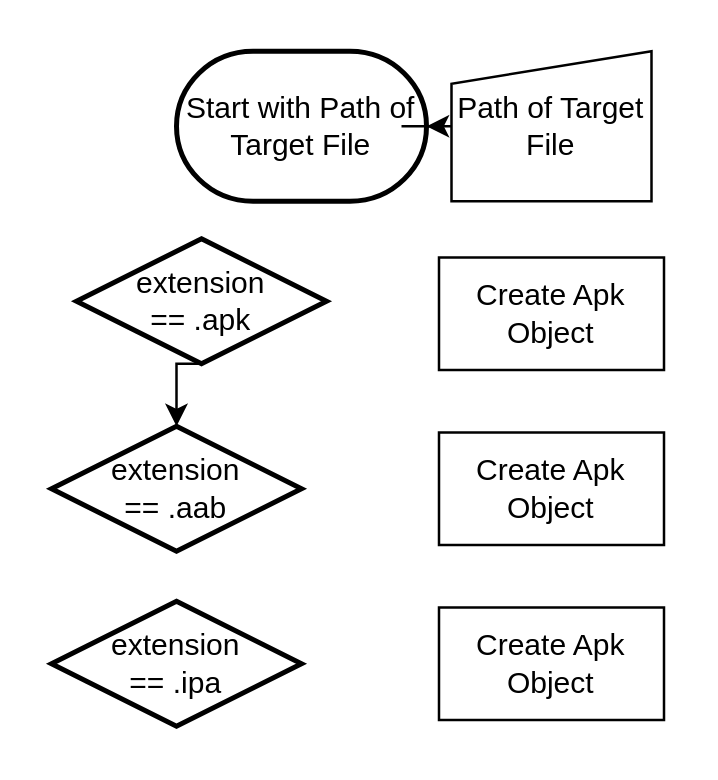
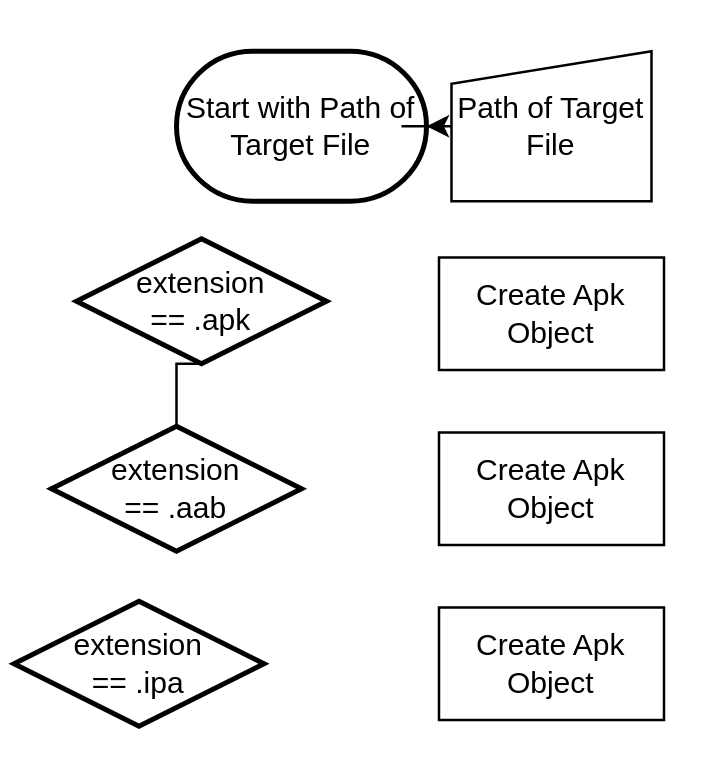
(176, 408) -> (176, 414)
(176, 664) -> (139, 664)
